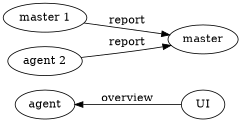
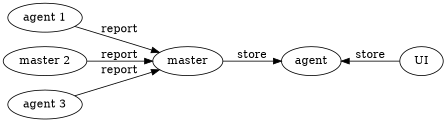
(45, 18) -> (45, 18)
(45, 61) -> (45, 61)
none -> (248, 61)
(127, 99) -> (370, 55)
none -> (45, 105)
